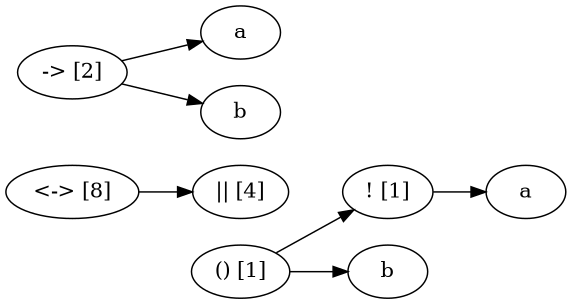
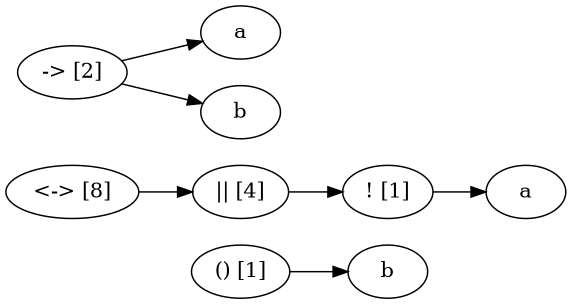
(309, 235) -> (308, 192)
